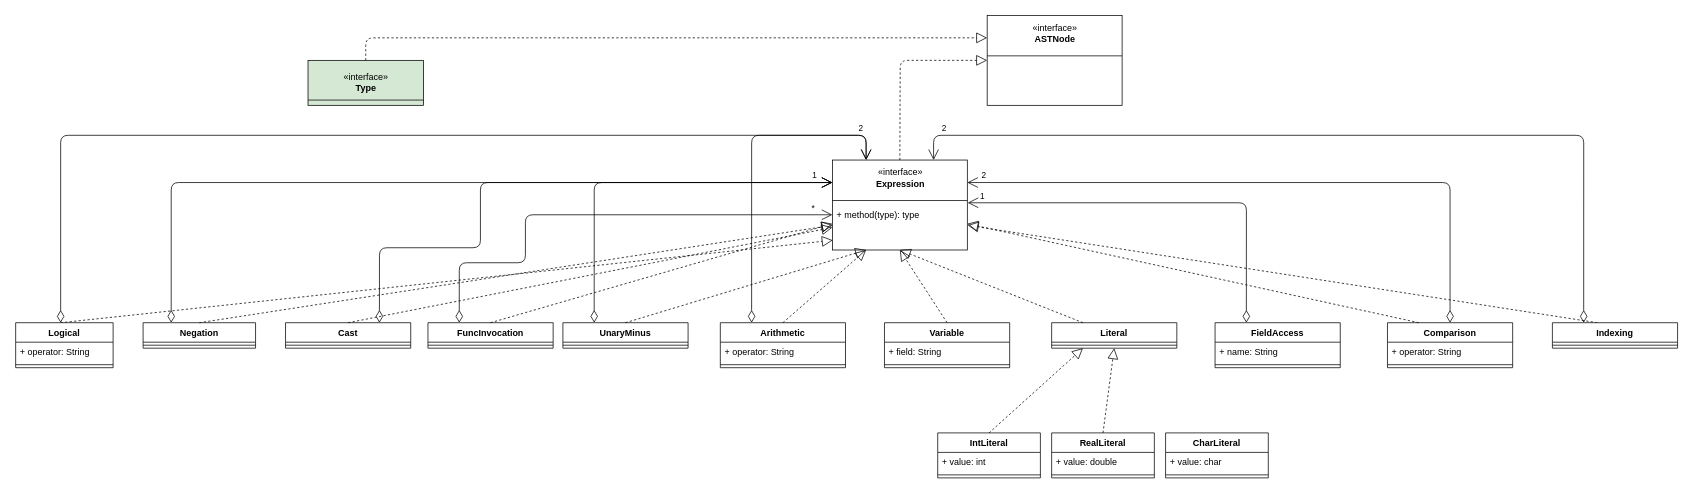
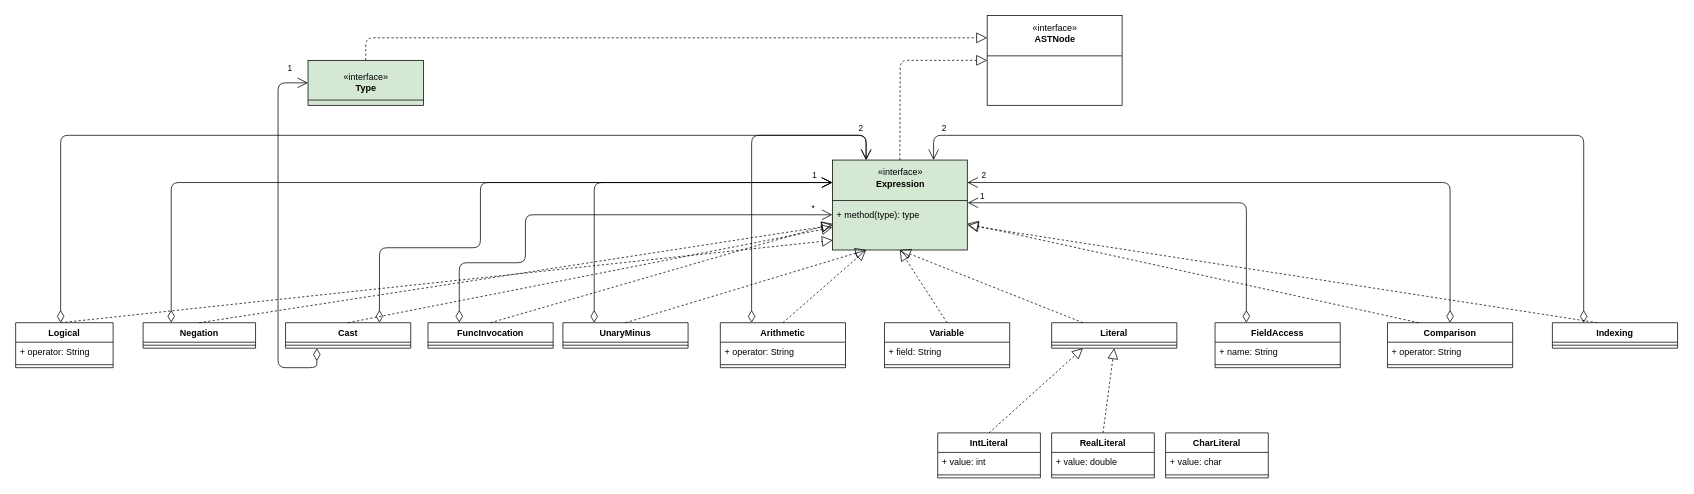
(900, 205) -> (900, 205)
none -> (299, 368)
